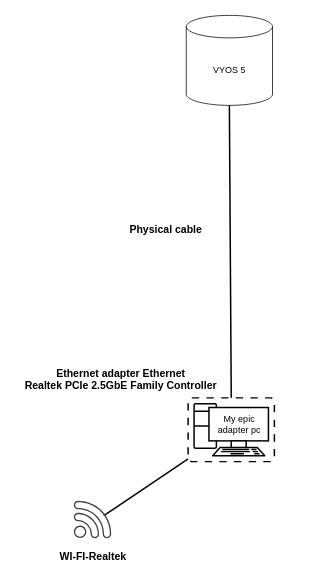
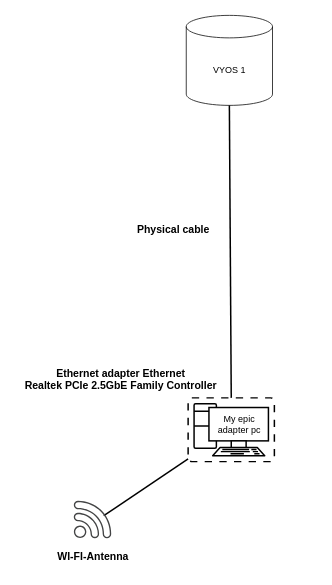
(230, 70) -> (230, 70)
(165, 229) -> (173, 229)
(93, 557) -> (93, 557)
